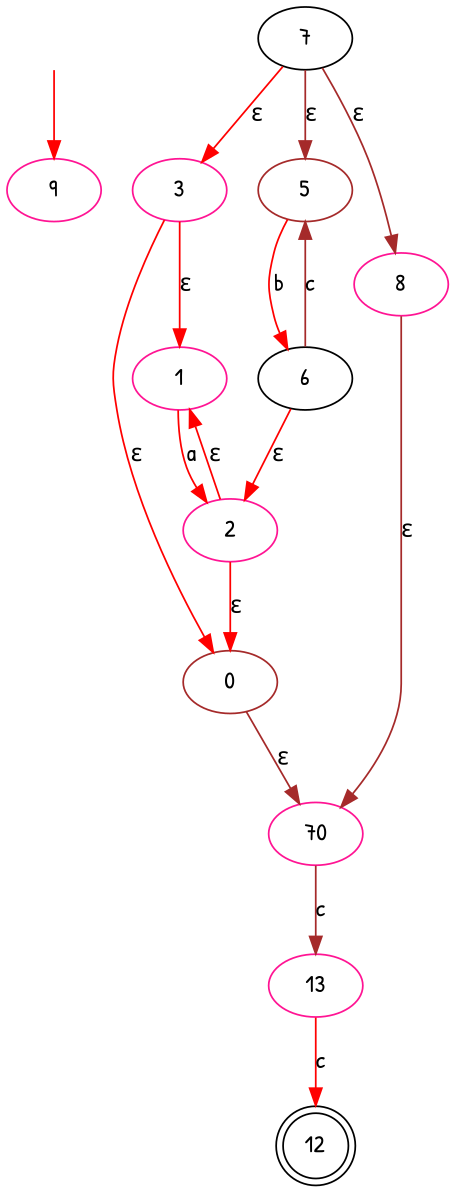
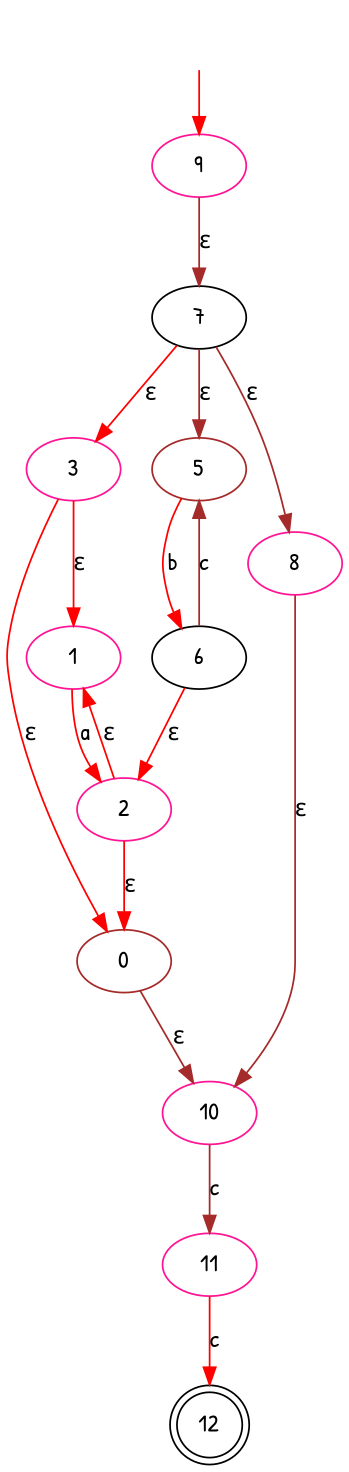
none -> (199, 233)
(316, 834) -> (210, 1113)
(316, 986) -> (210, 1265)
